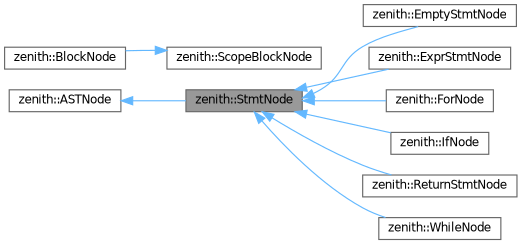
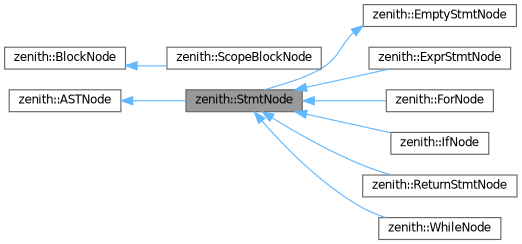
(359, 49) -> (316, 71)
(140, 50) -> (152, 66)
